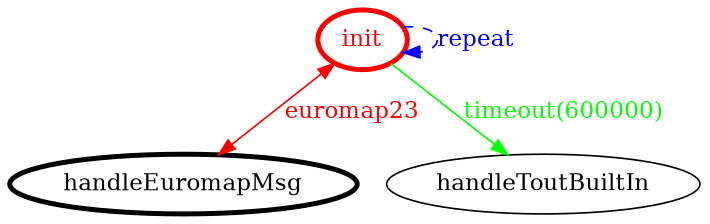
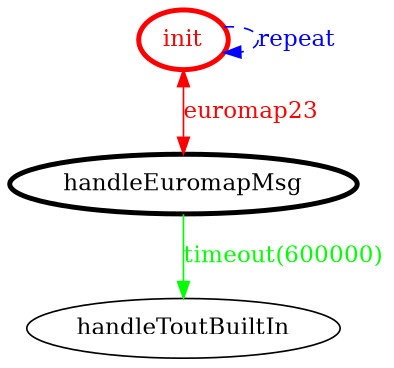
(443, 104) -> (183, 248)
